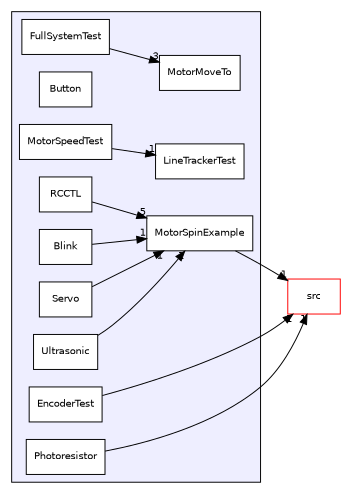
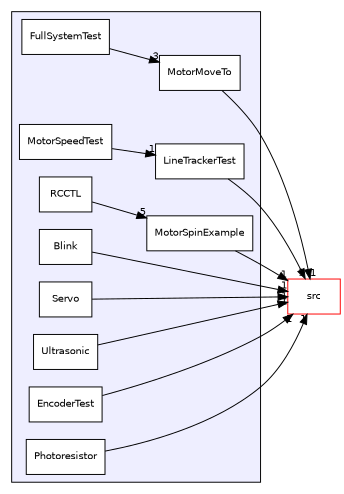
(66, 89) -> none
none -> (279, 173)
none -> (271, 219)
(114, 242) -> (185, 271)
(124, 271) -> (185, 298)
(141, 300) -> (188, 325)
